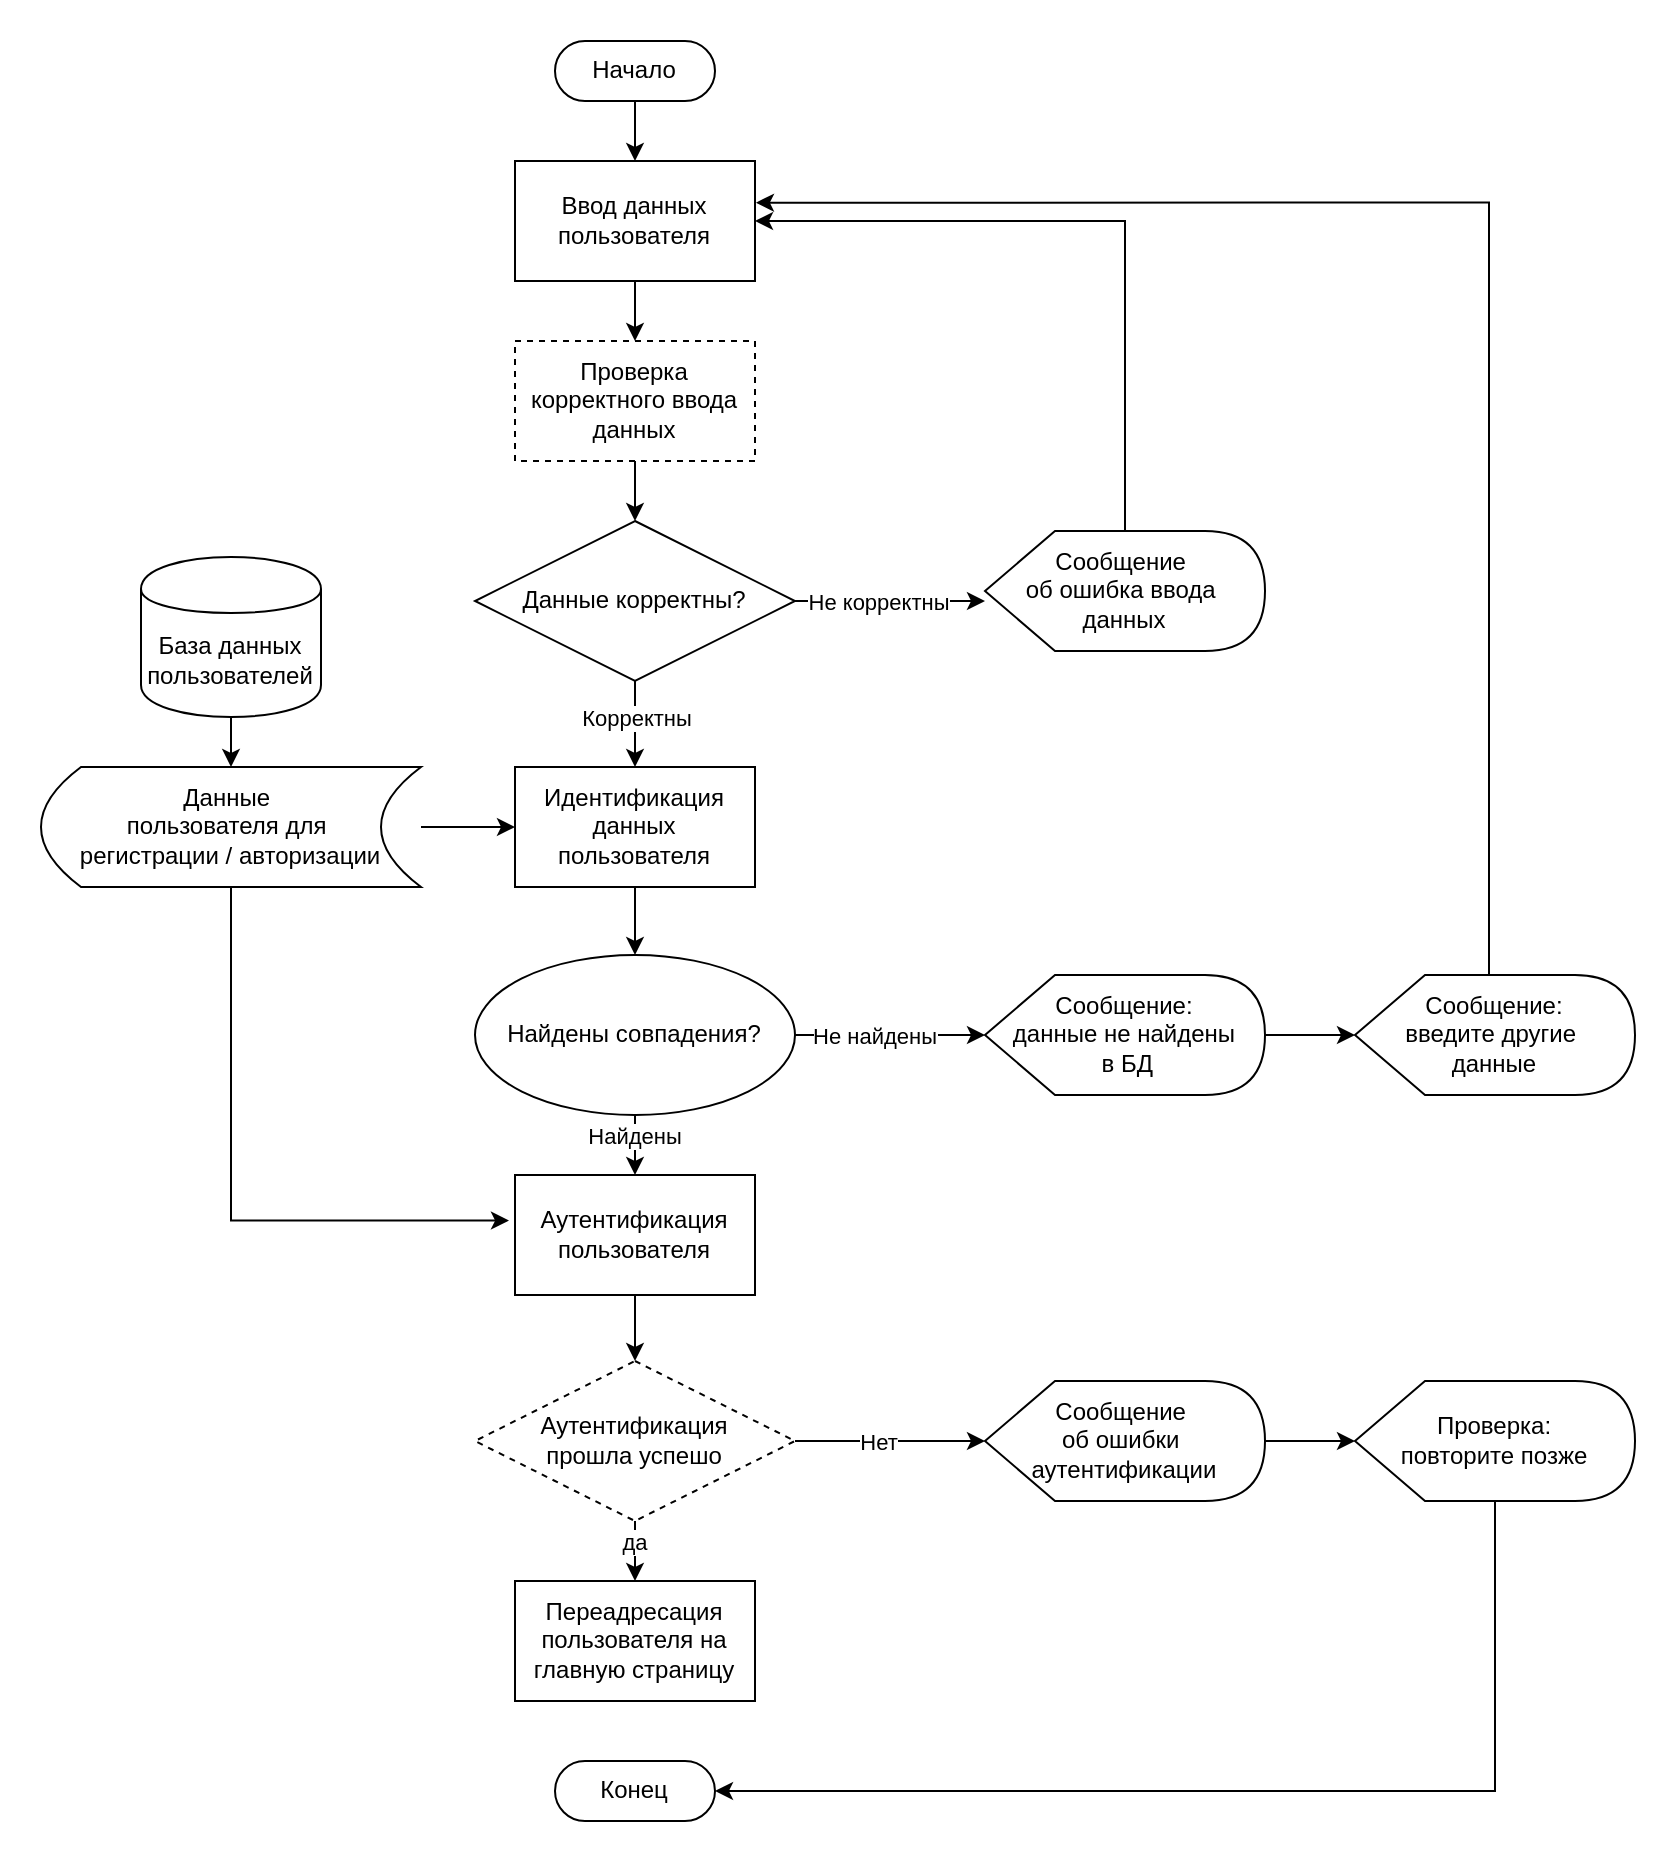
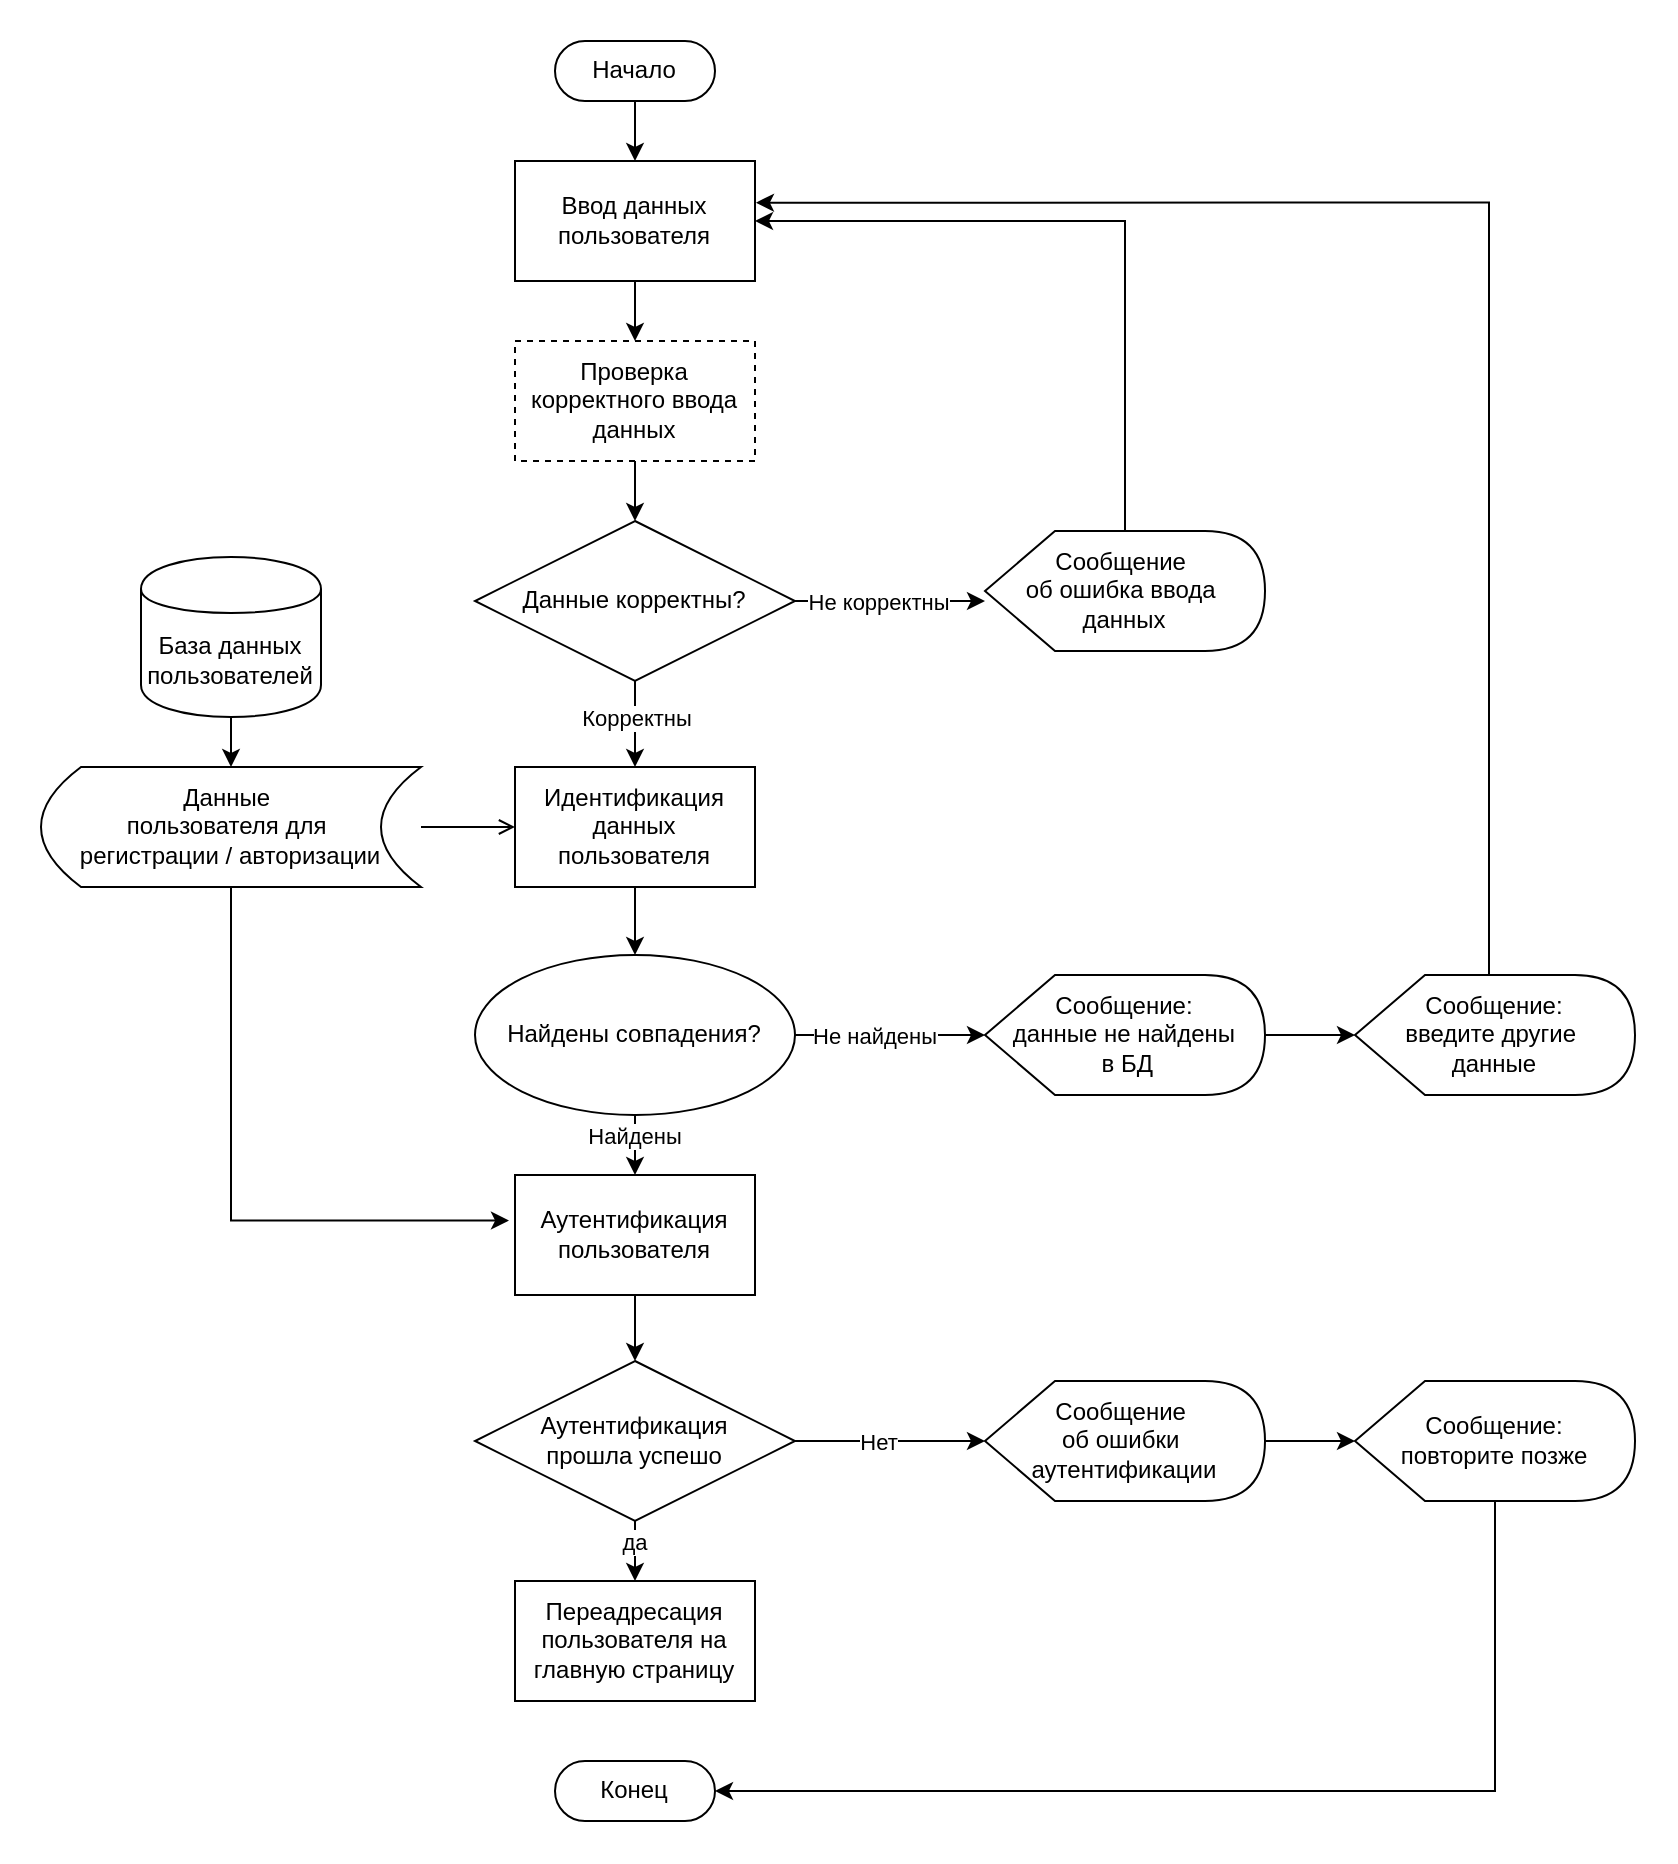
(500, 827) -> (502, 827)
(635, 1441) -> (635, 1441)
(1495, 1441) -> (1495, 1441)
